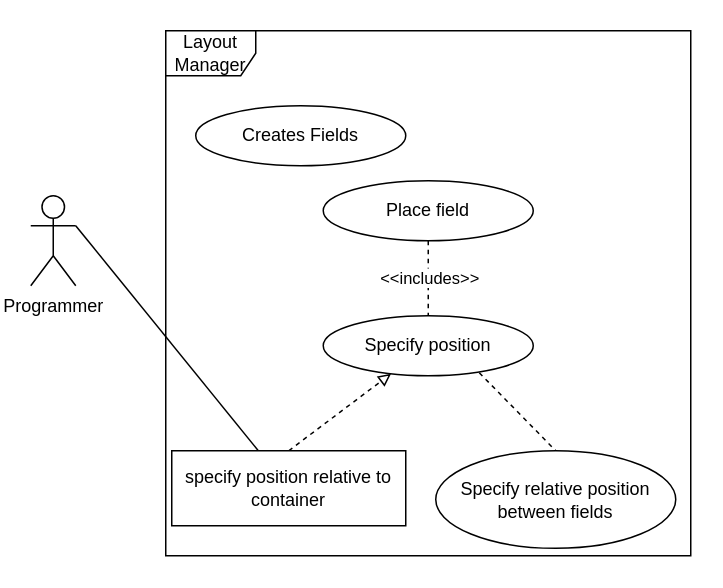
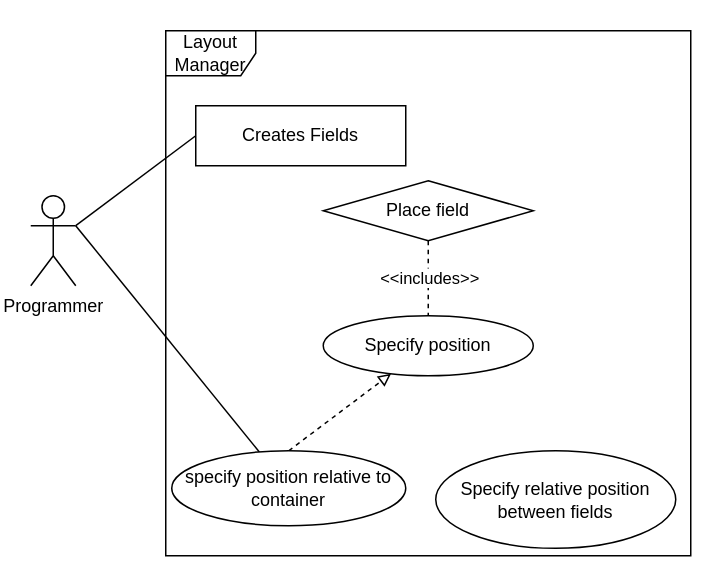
(301, 136) -> (301, 136)
none -> (137, 180)
(428, 211) -> (428, 211)
(516, 410) -> none
(289, 488) -> (289, 488)
